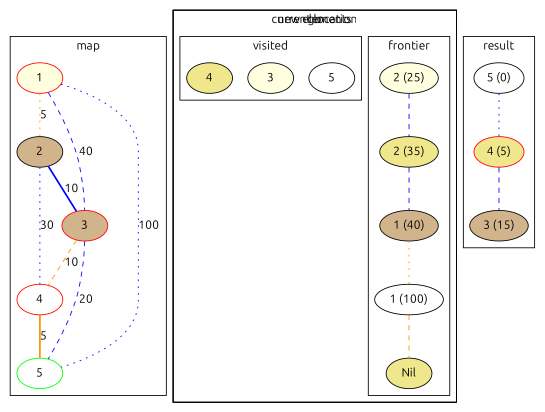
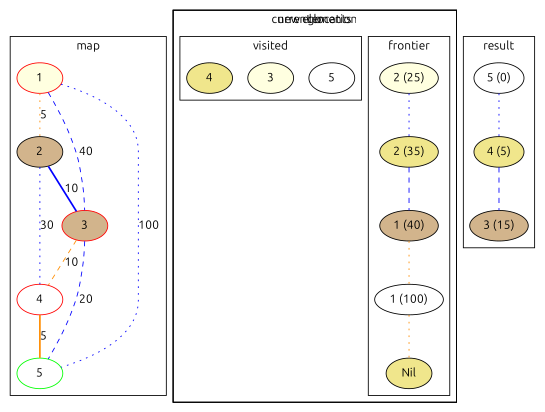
(409, 115) -> (409, 115)
(499, 152) -> (499, 152)
(409, 336) -> (409, 336)
